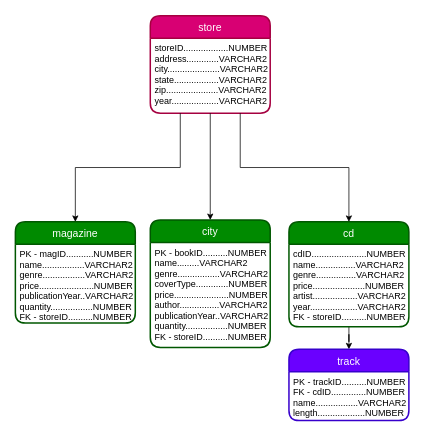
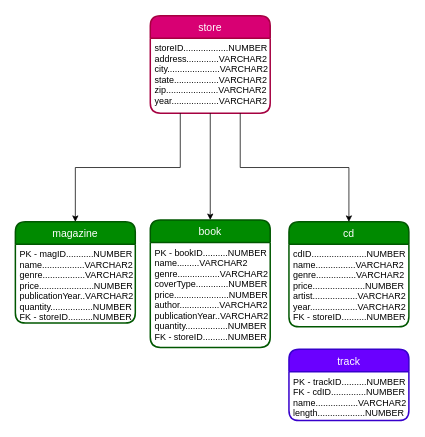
(210, 232) -> (210, 232)
(349, 338) -> none
